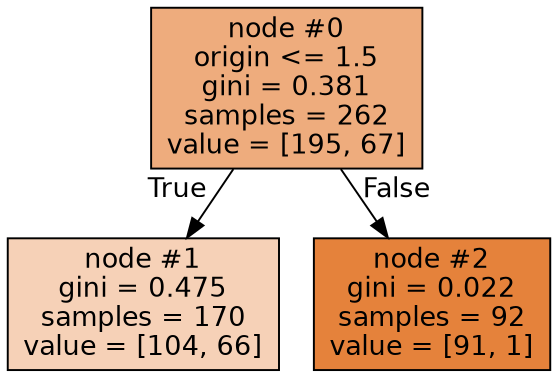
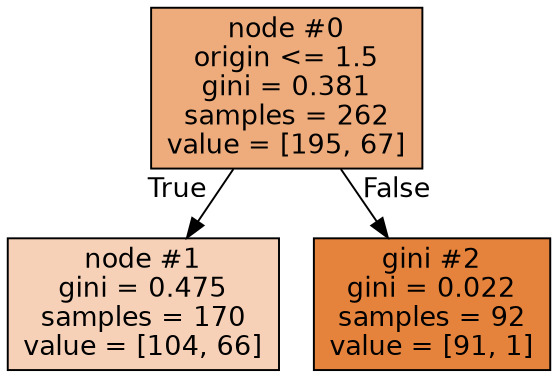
(432, 304) -> (432, 304)
